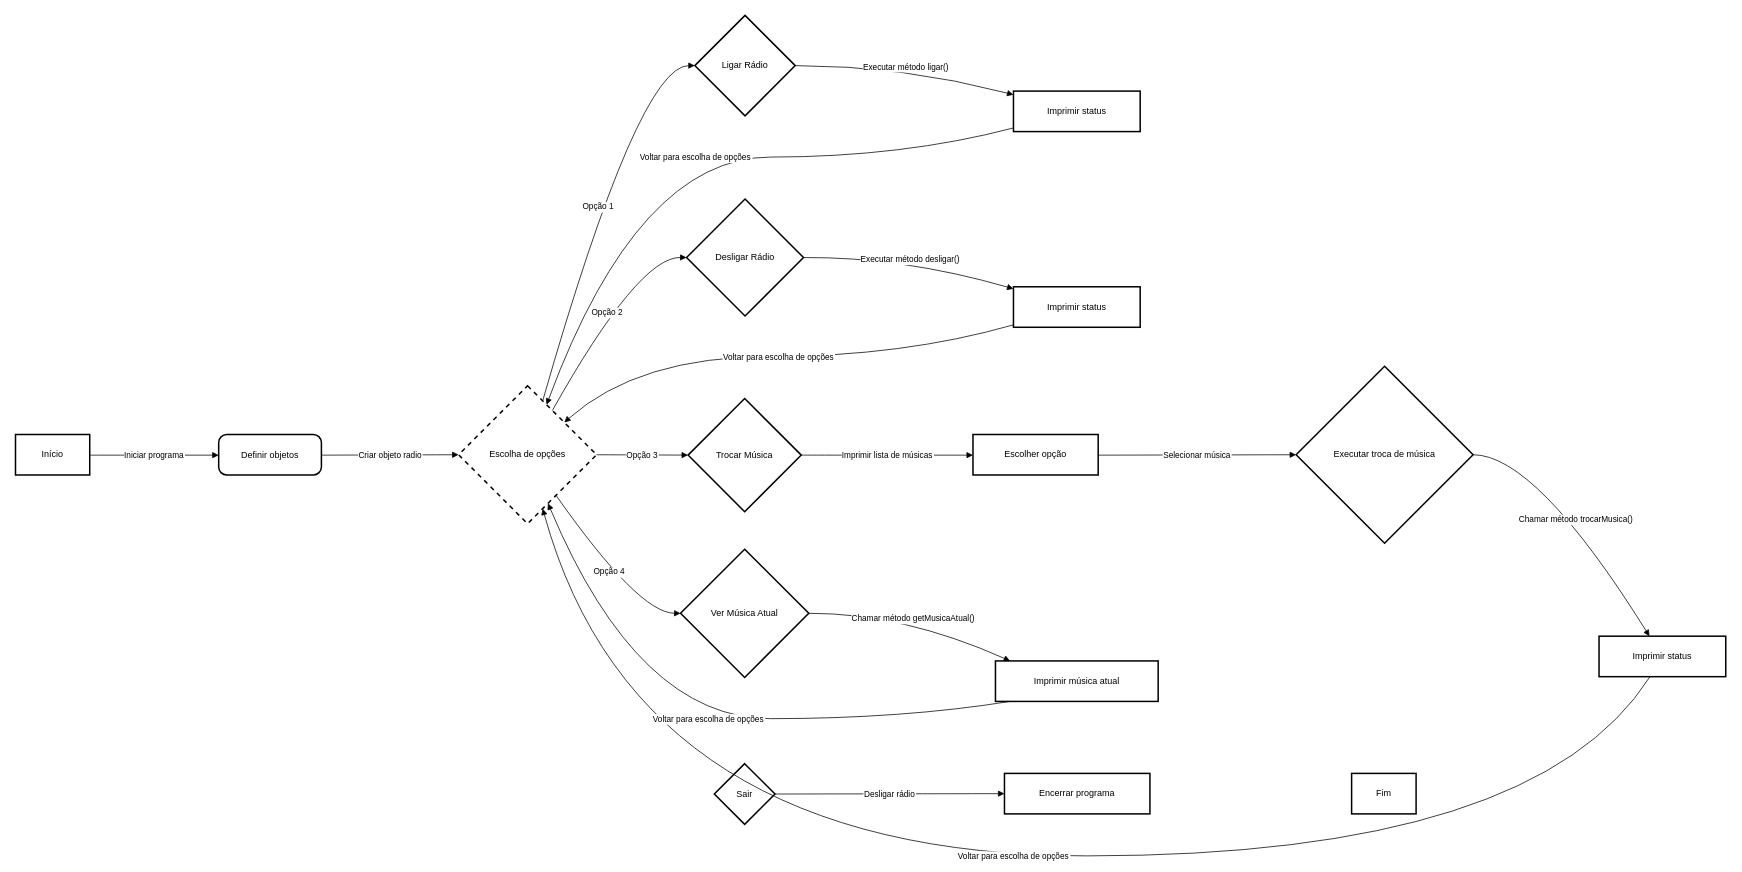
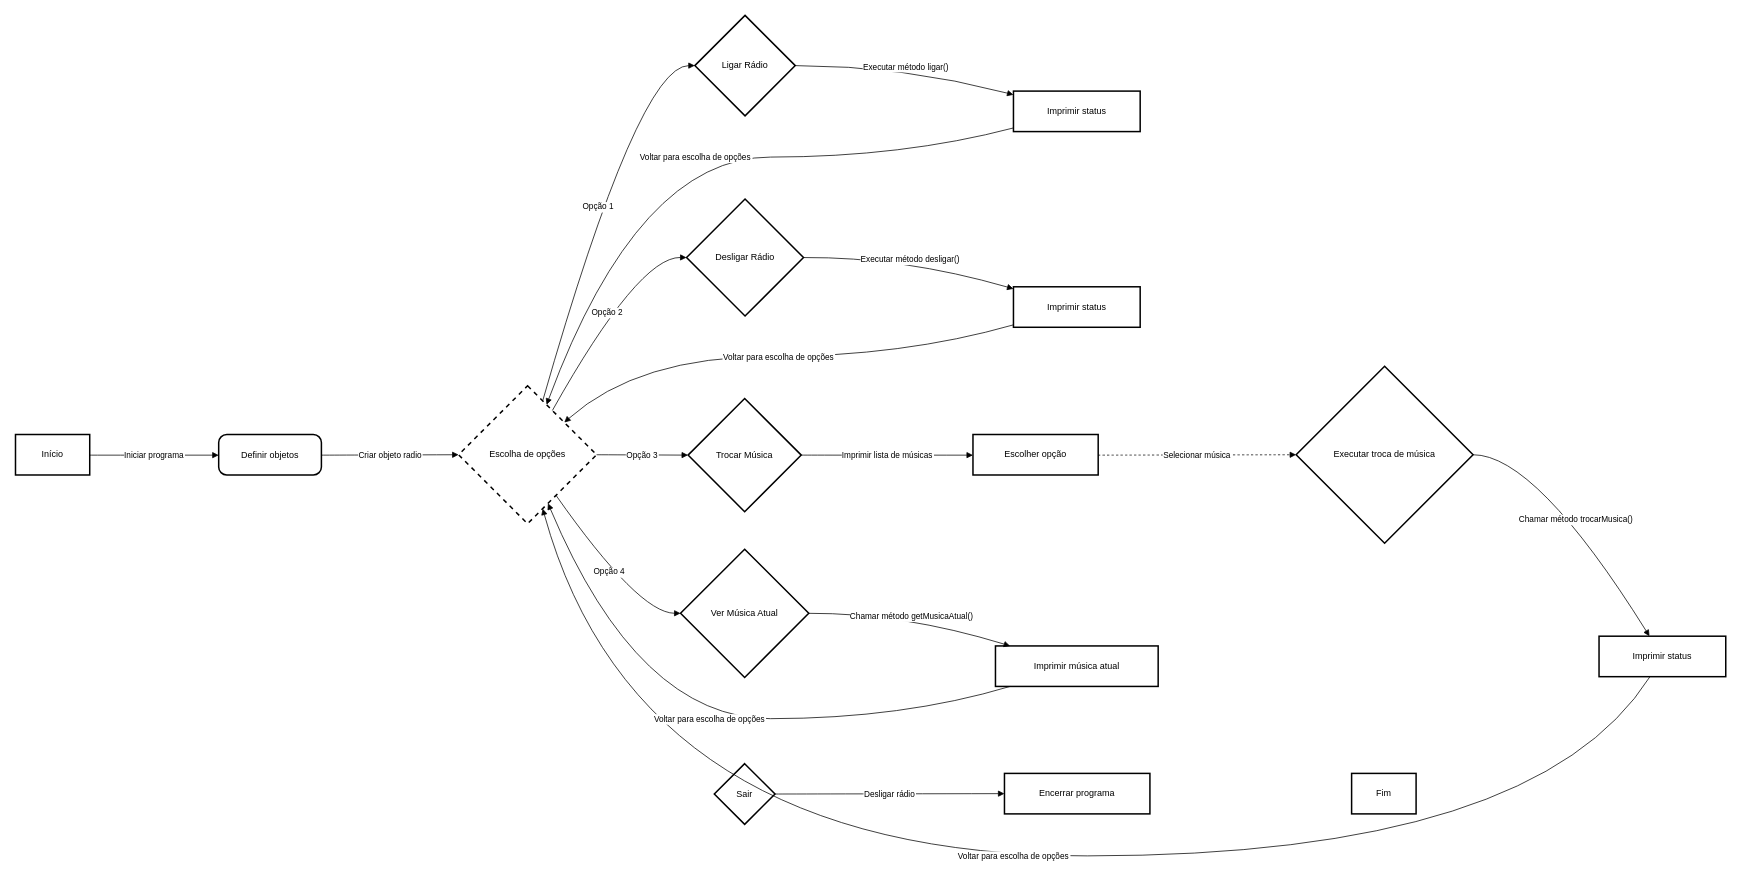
(1131, 455) -> (1131, 455)
(1077, 681) -> (1077, 666)
